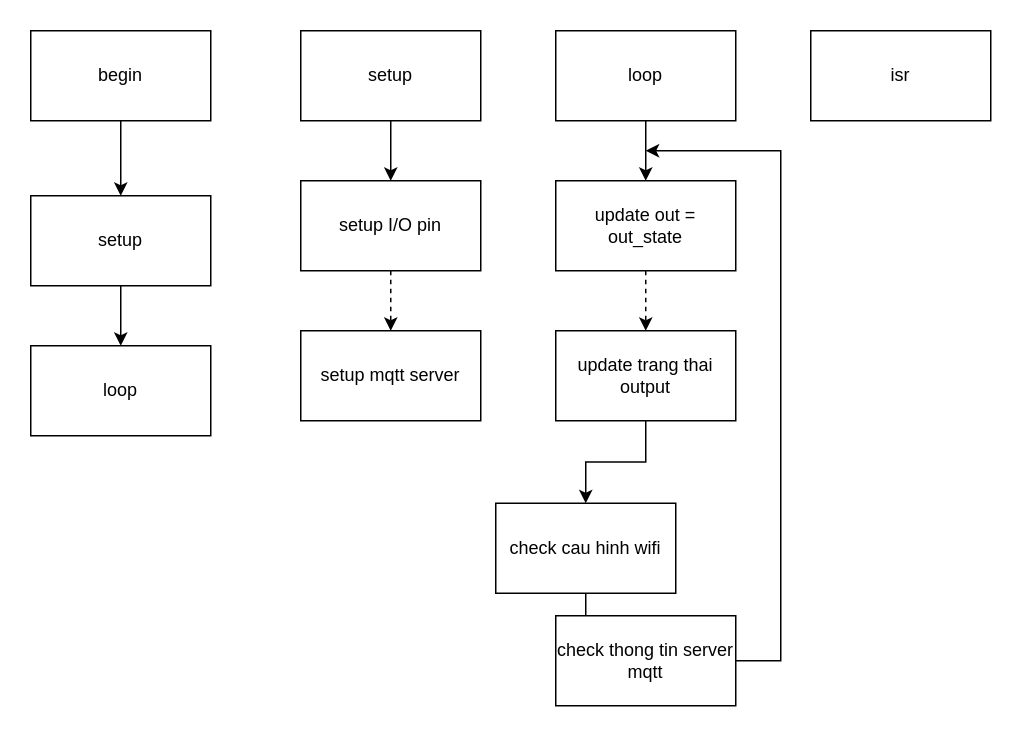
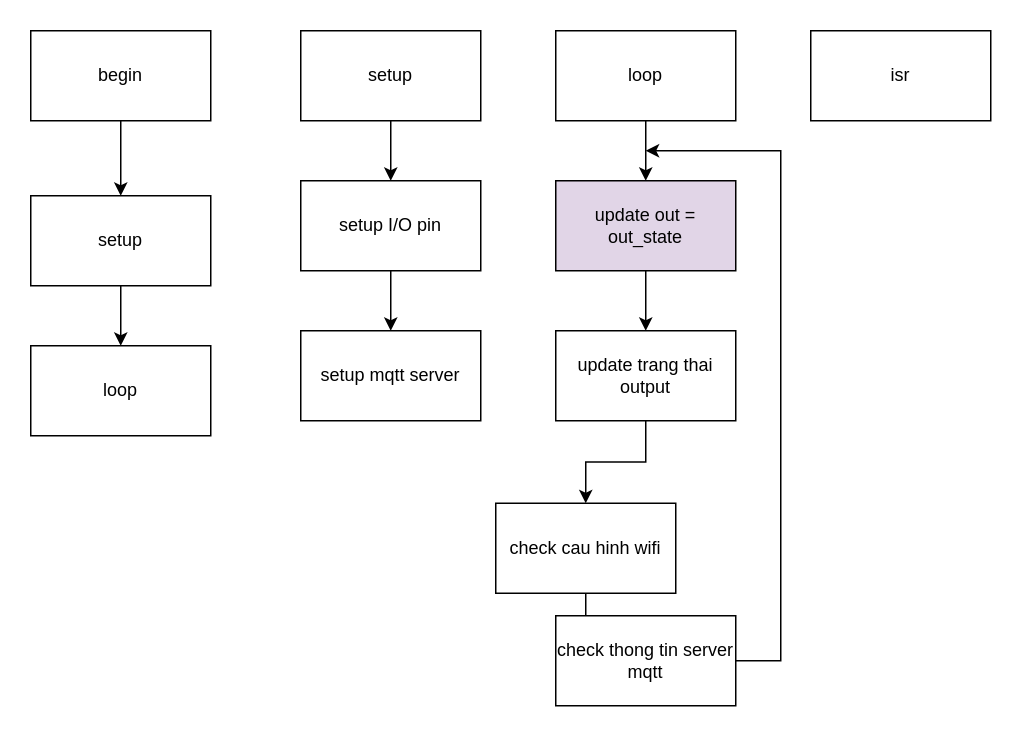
(646, 226) -> (646, 226)
(391, 295) -> (391, 295)
(646, 295) -> (646, 295)
